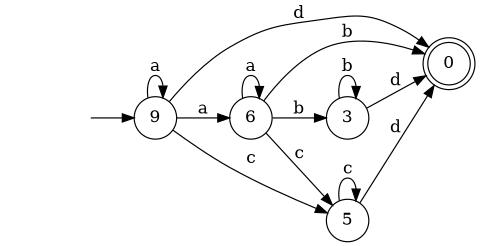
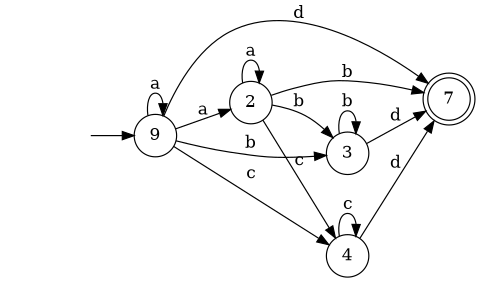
(449, 64) -> (449, 99)
(251, 118) -> (251, 103)
none -> (245, 154)
(348, 221) -> (348, 256)
